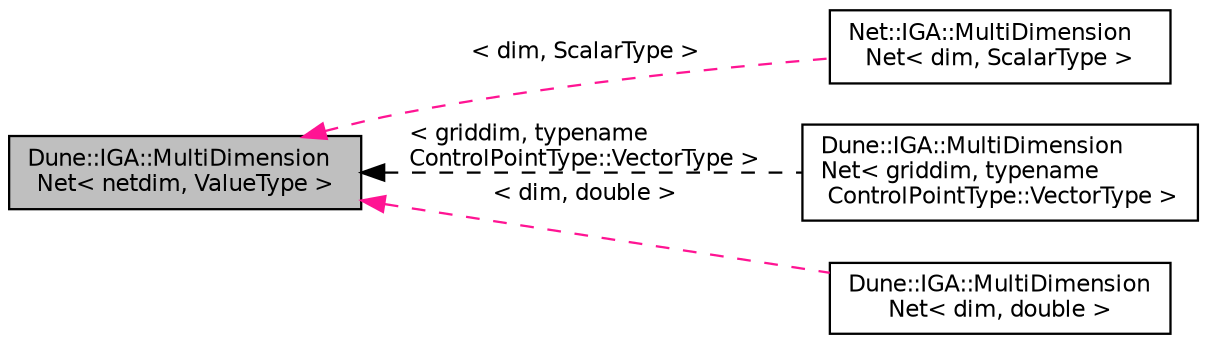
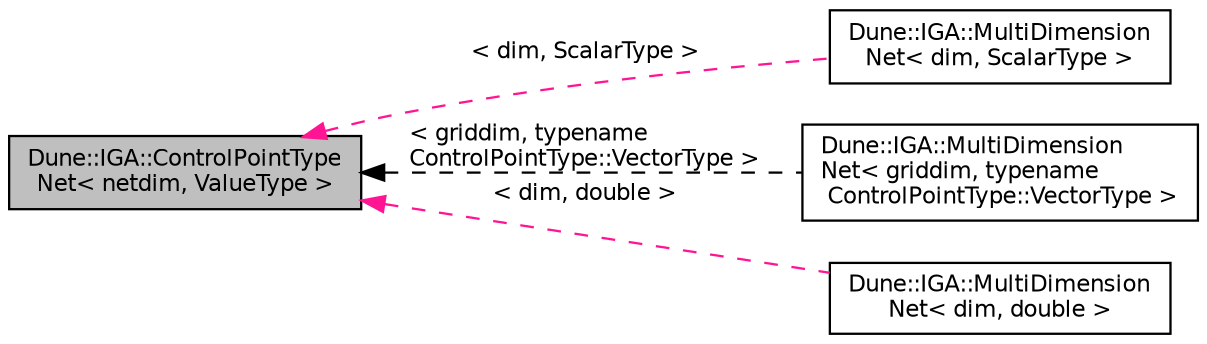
(1000, 47) -> (1000, 47)
(185, 173) -> (185, 173)
